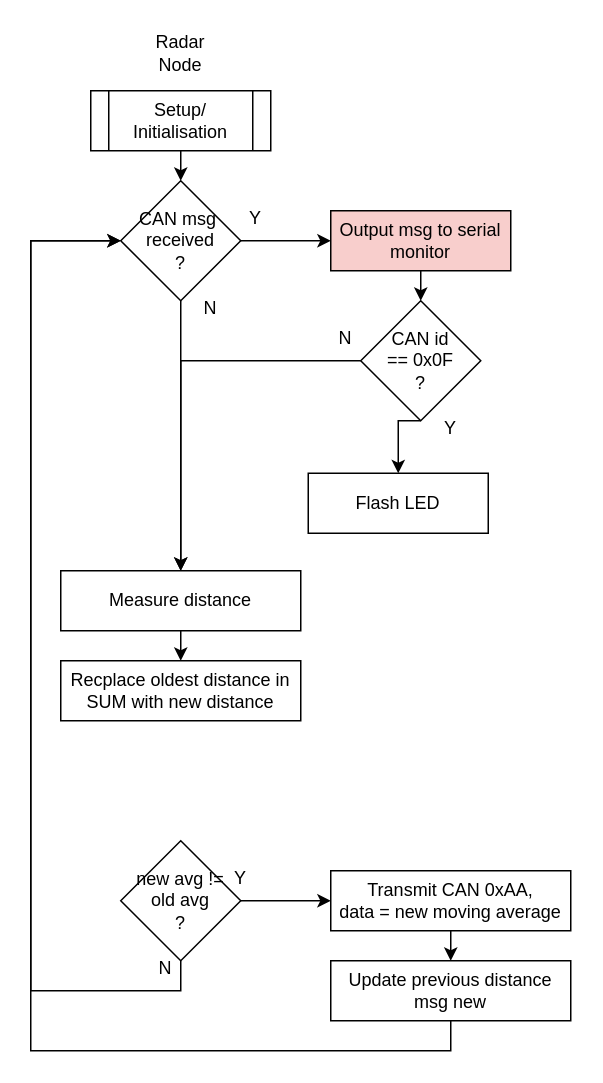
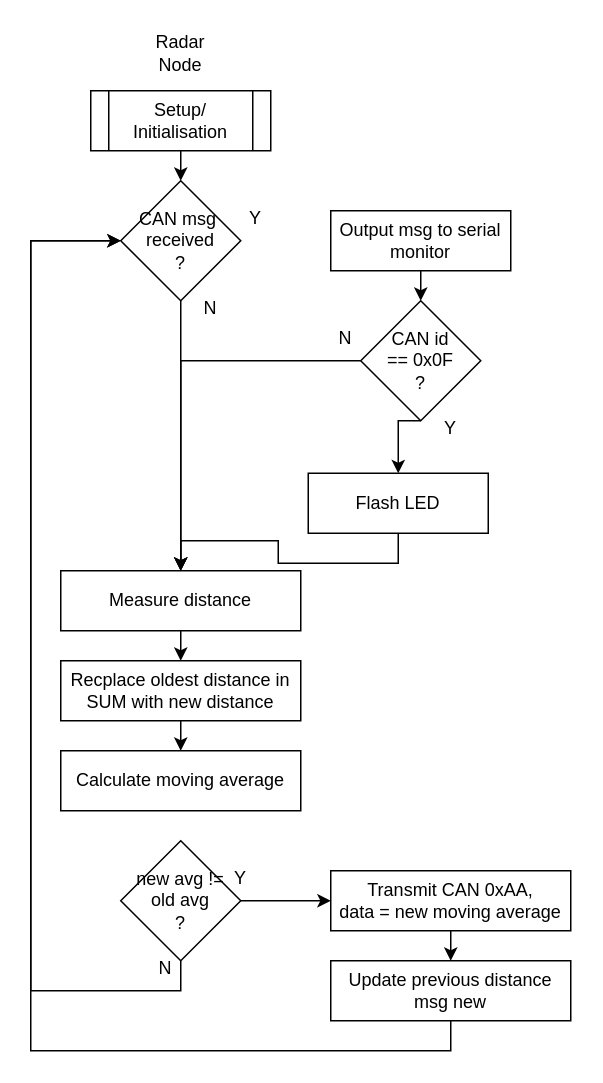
(281, 241) -> none
(421, 241) -> (421, 241)
none -> (295, 563)
none -> (181, 731)
none -> (181, 781)
